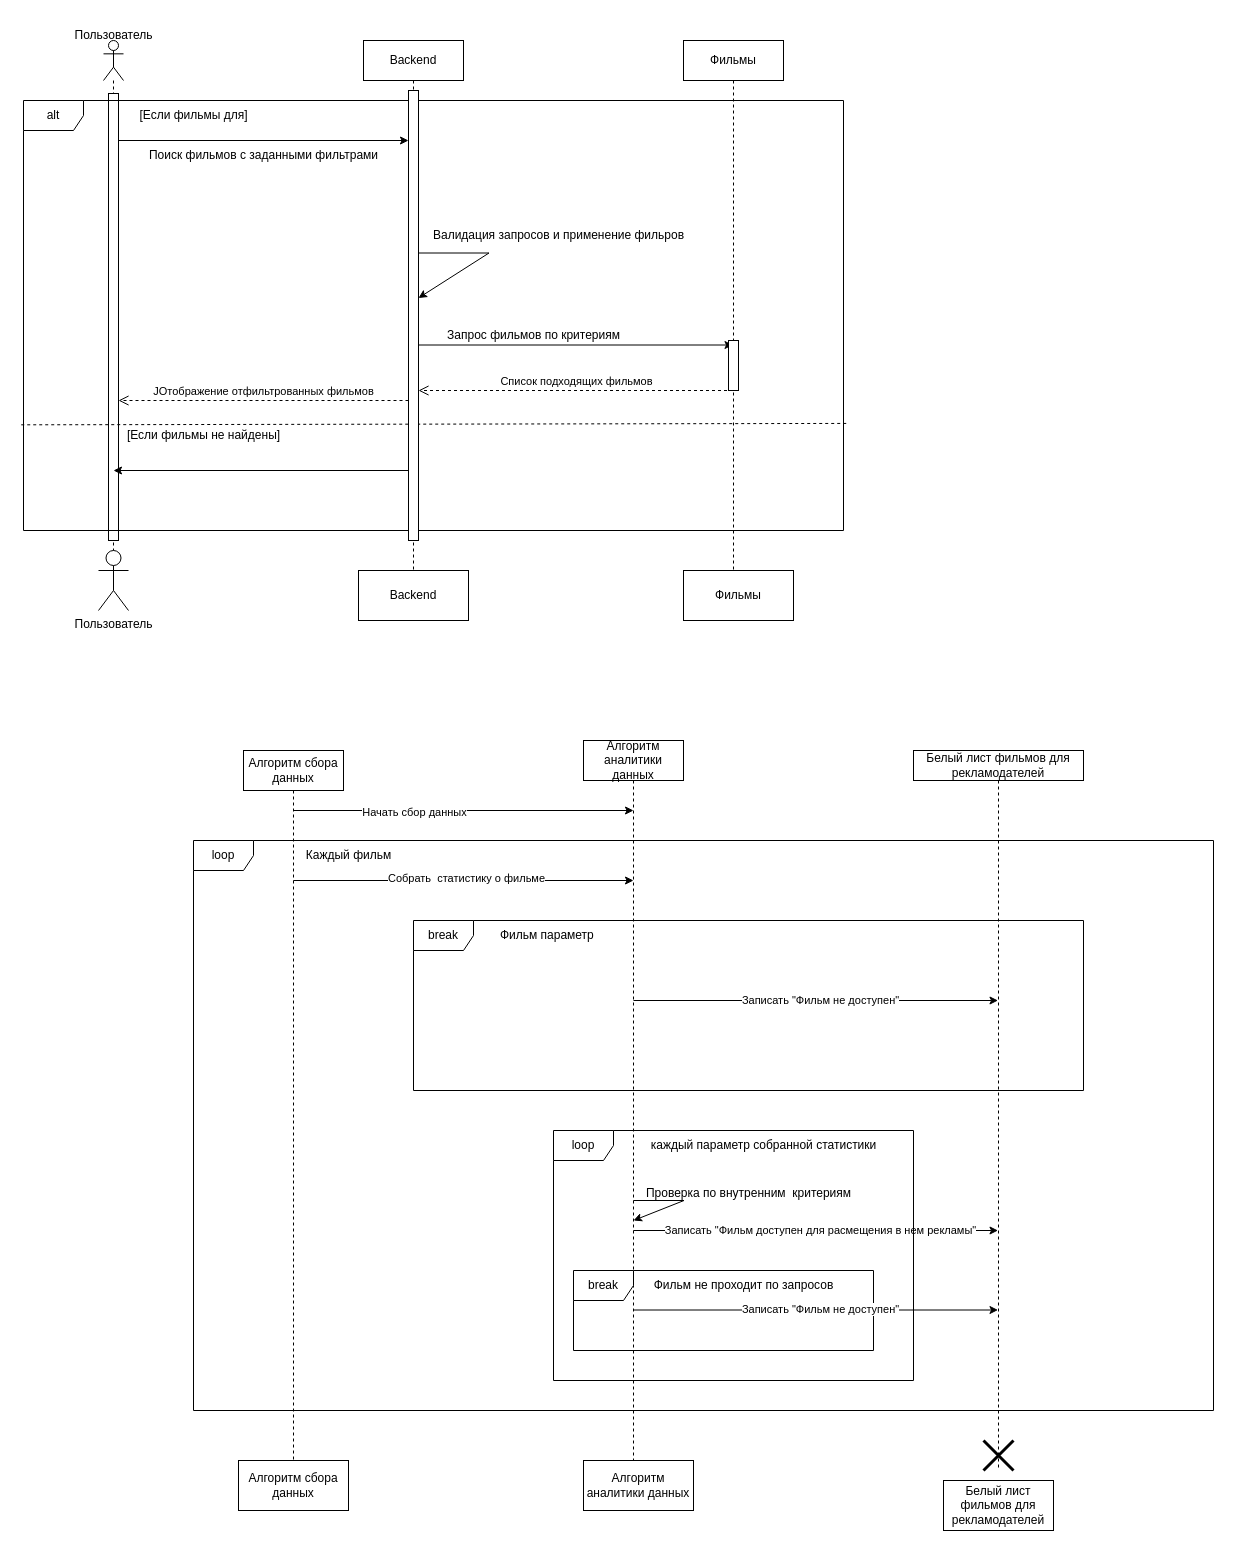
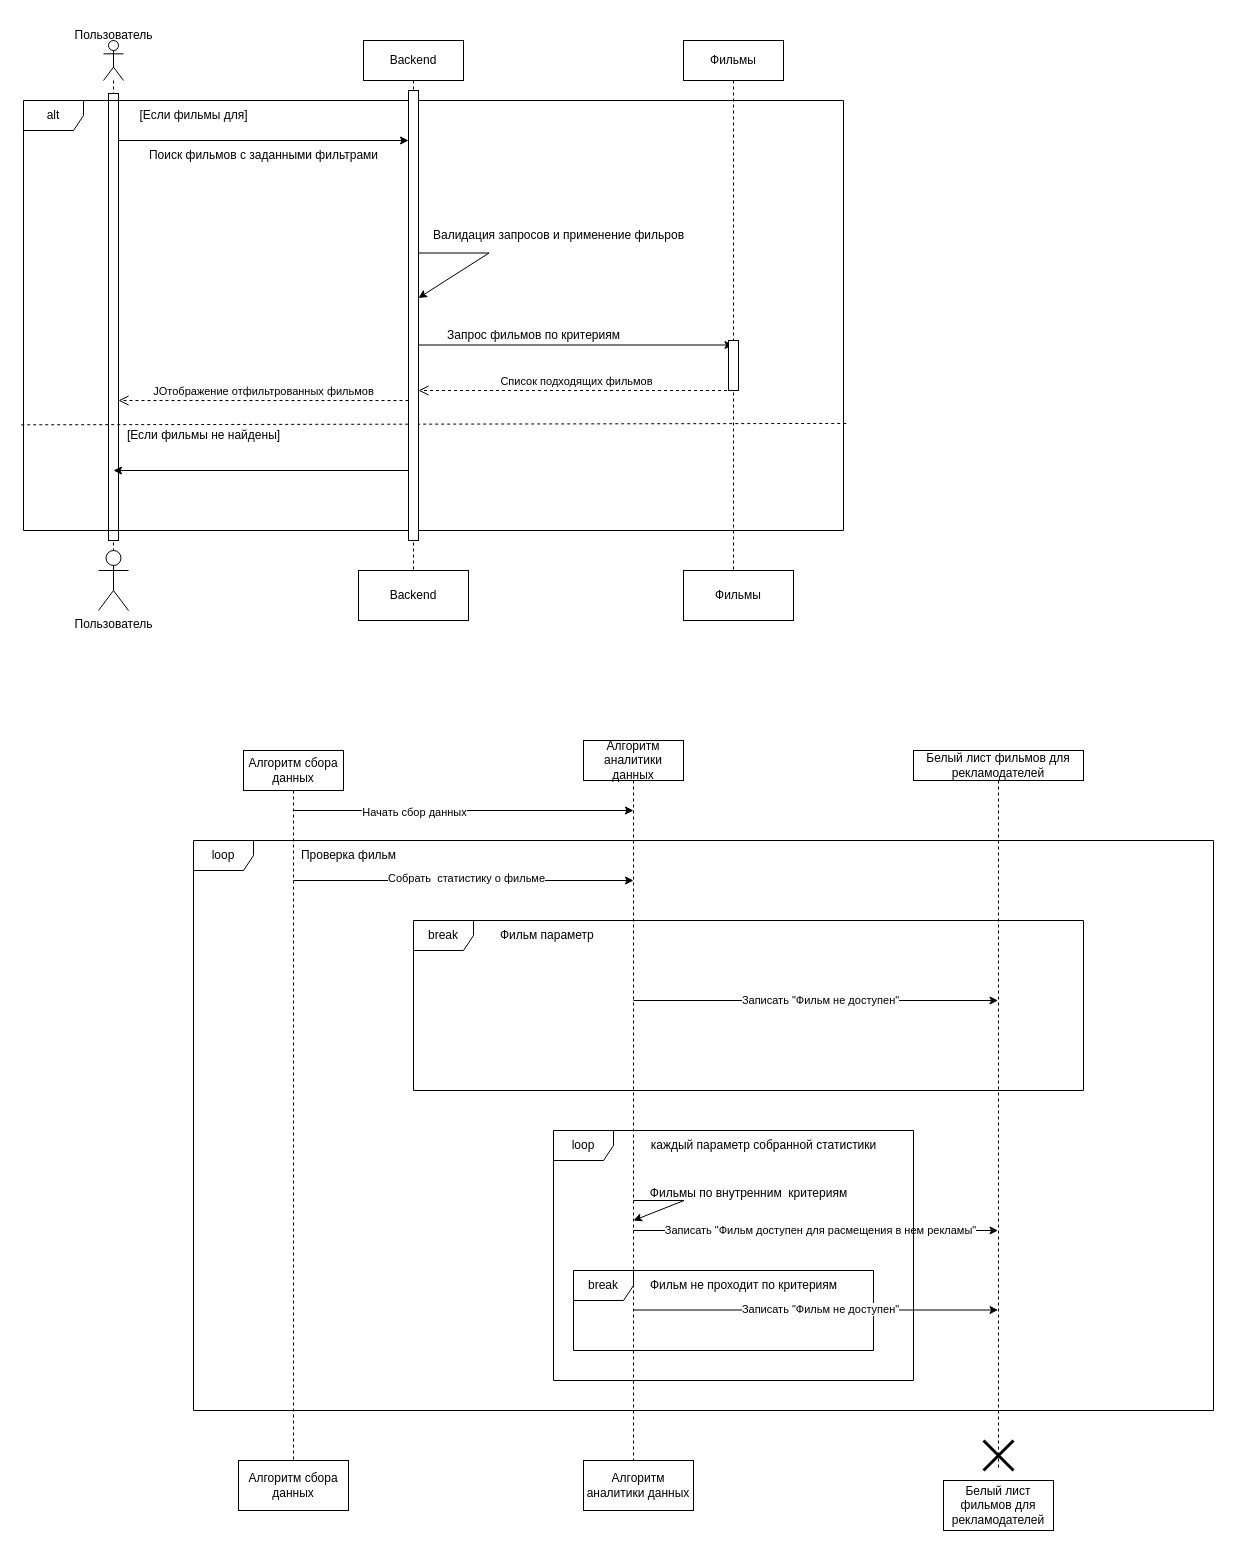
(349, 856) -> (349, 856)
(749, 1194) -> (749, 1194)
(744, 1286) -> (744, 1286)
